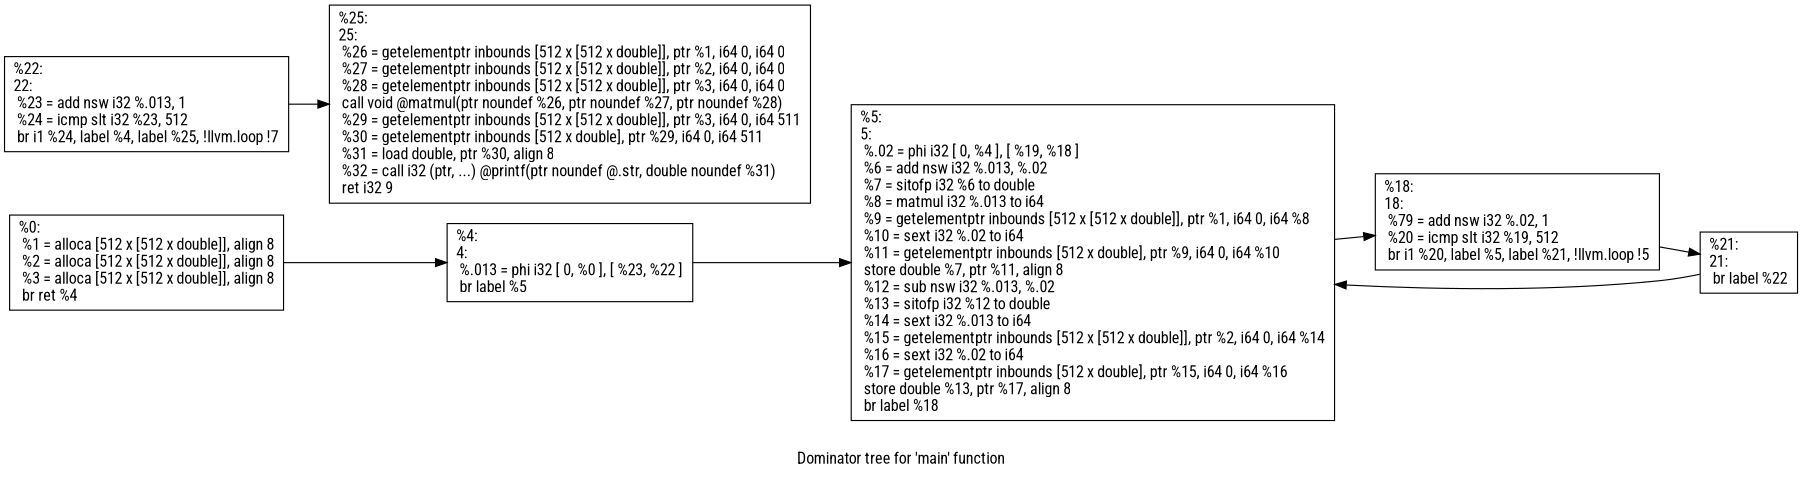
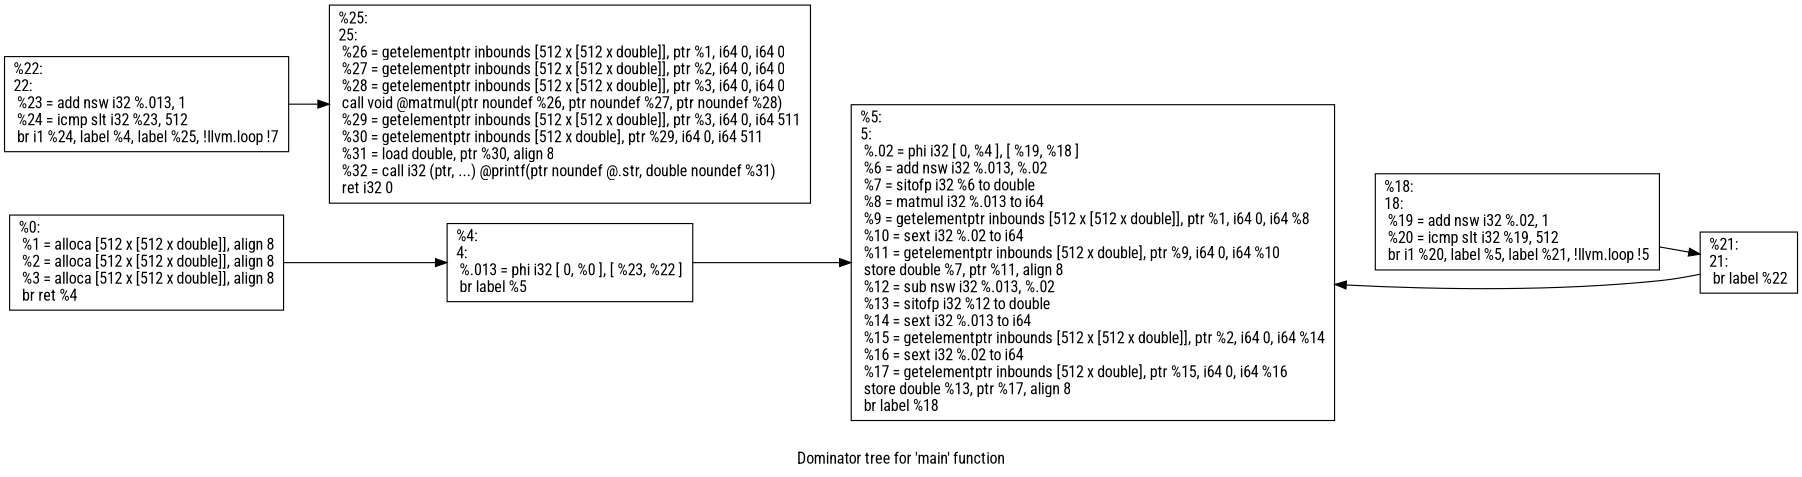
(366, 188) -> (366, 188)
(1467, 221) -> (1467, 221)
(1349, 238) -> none
